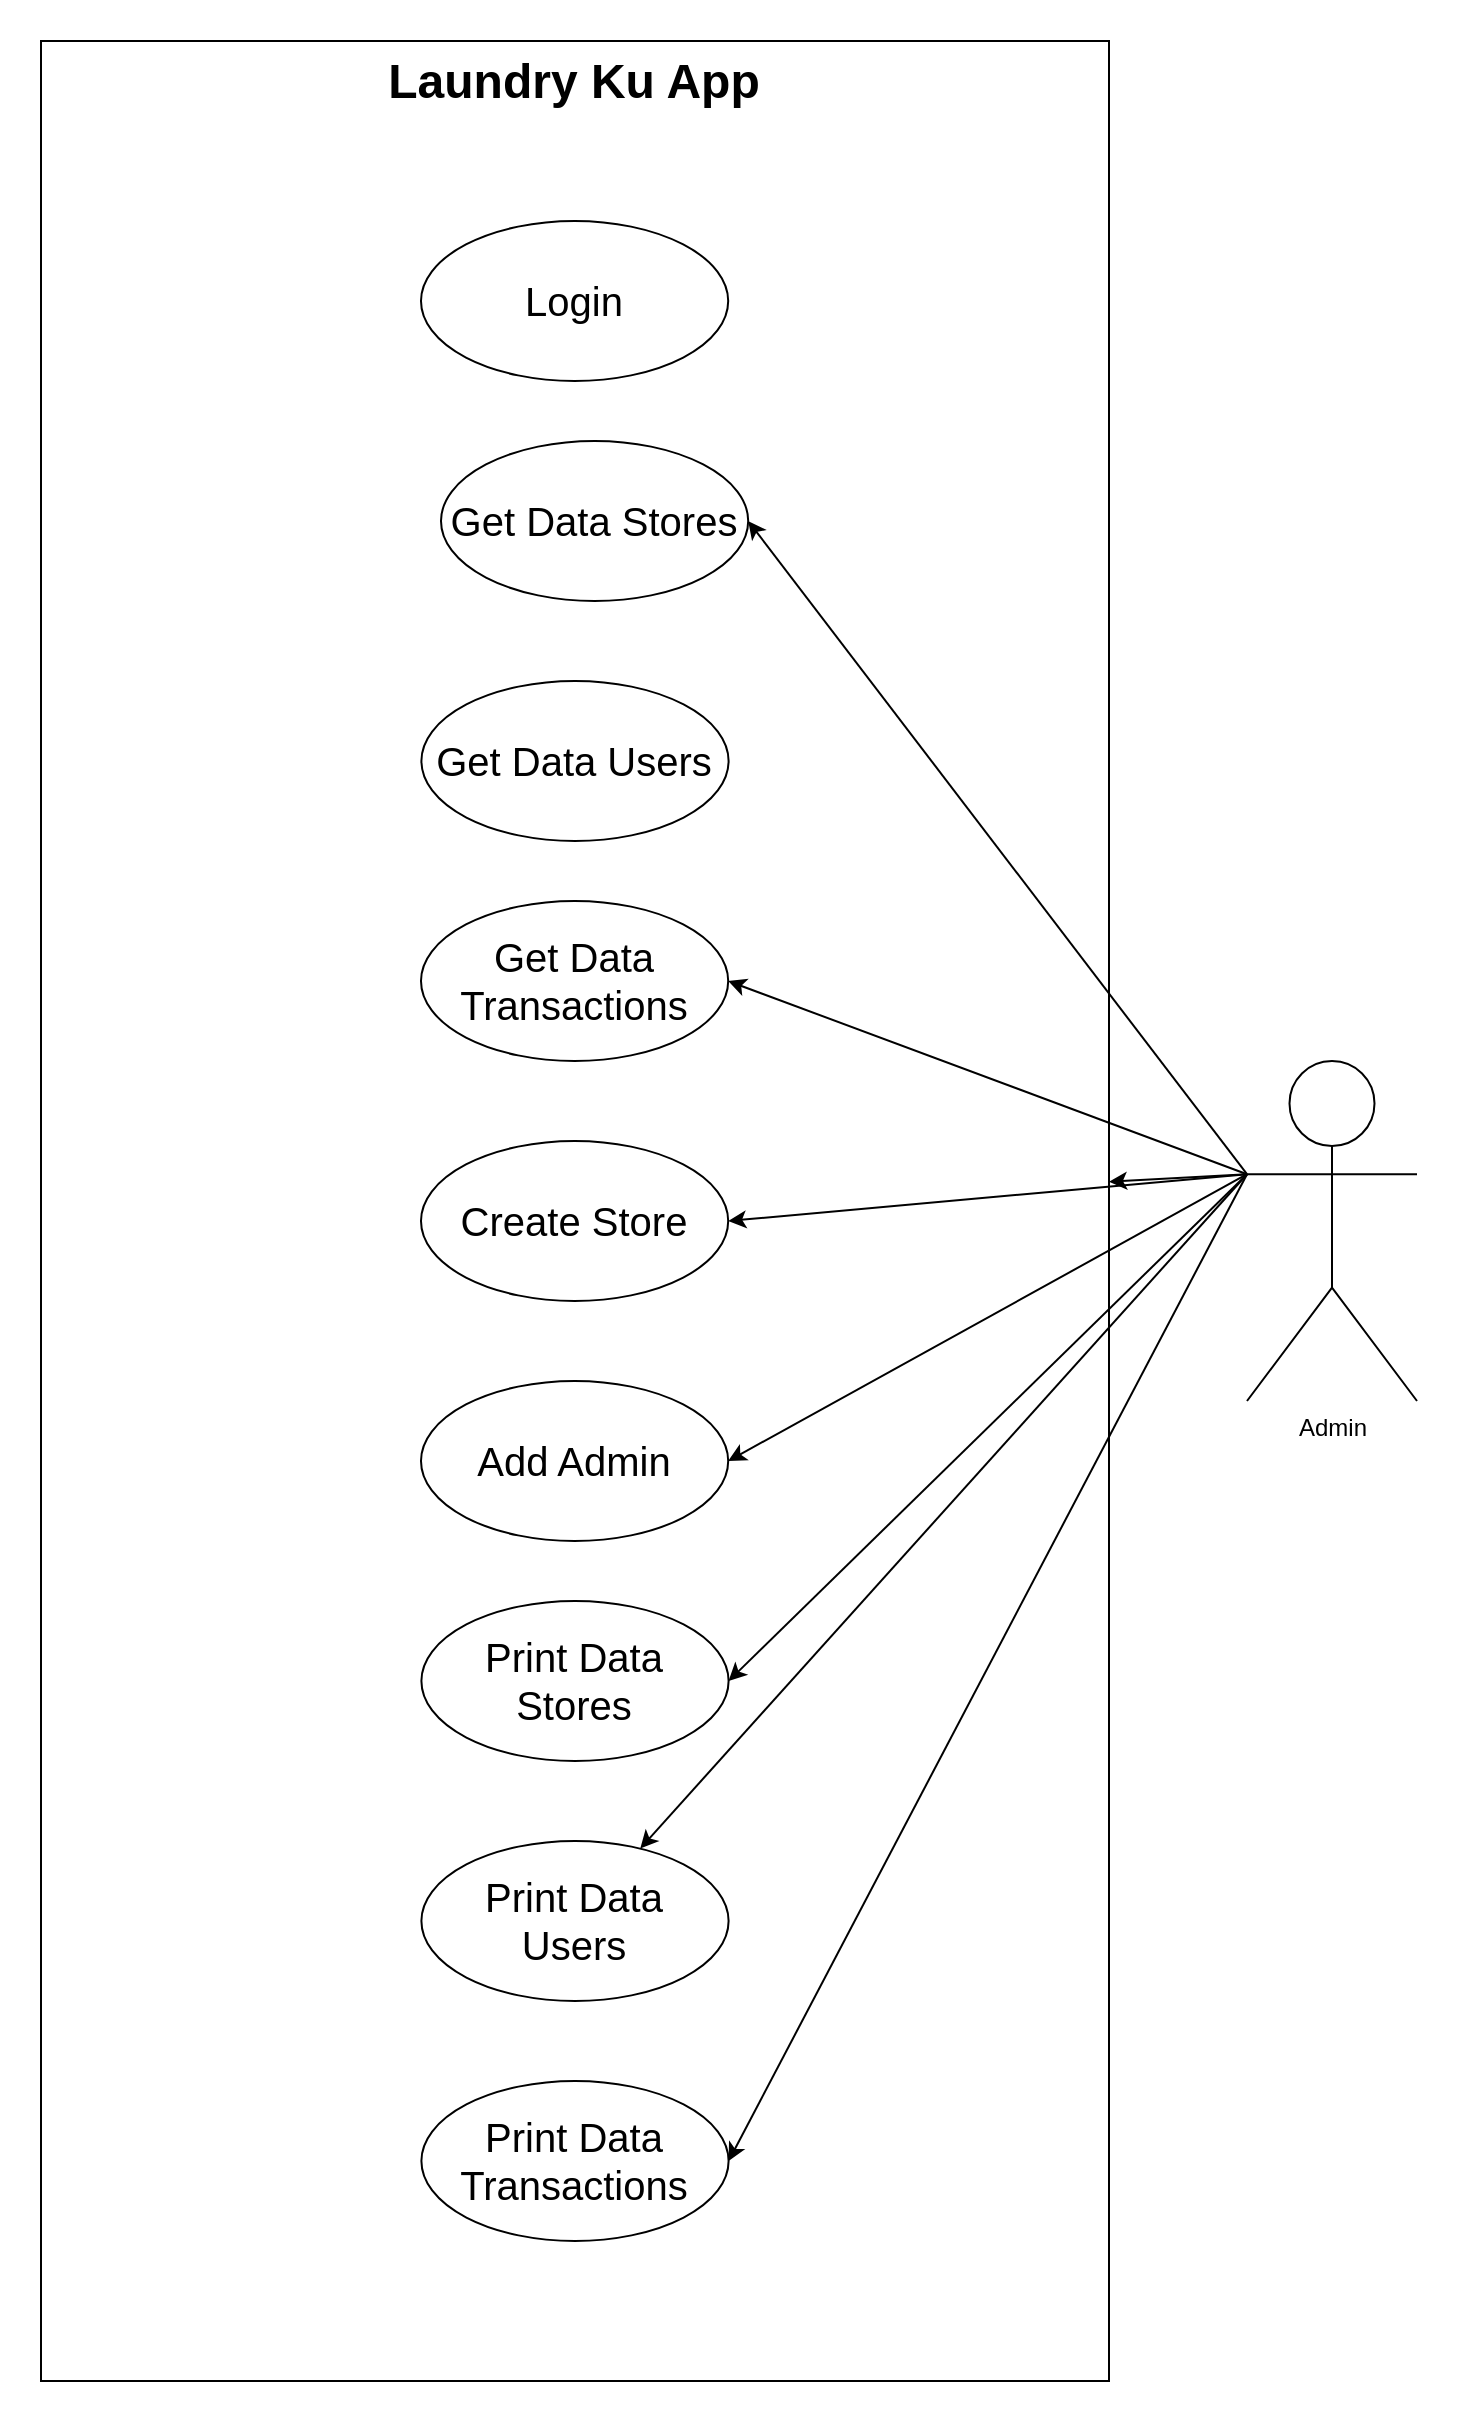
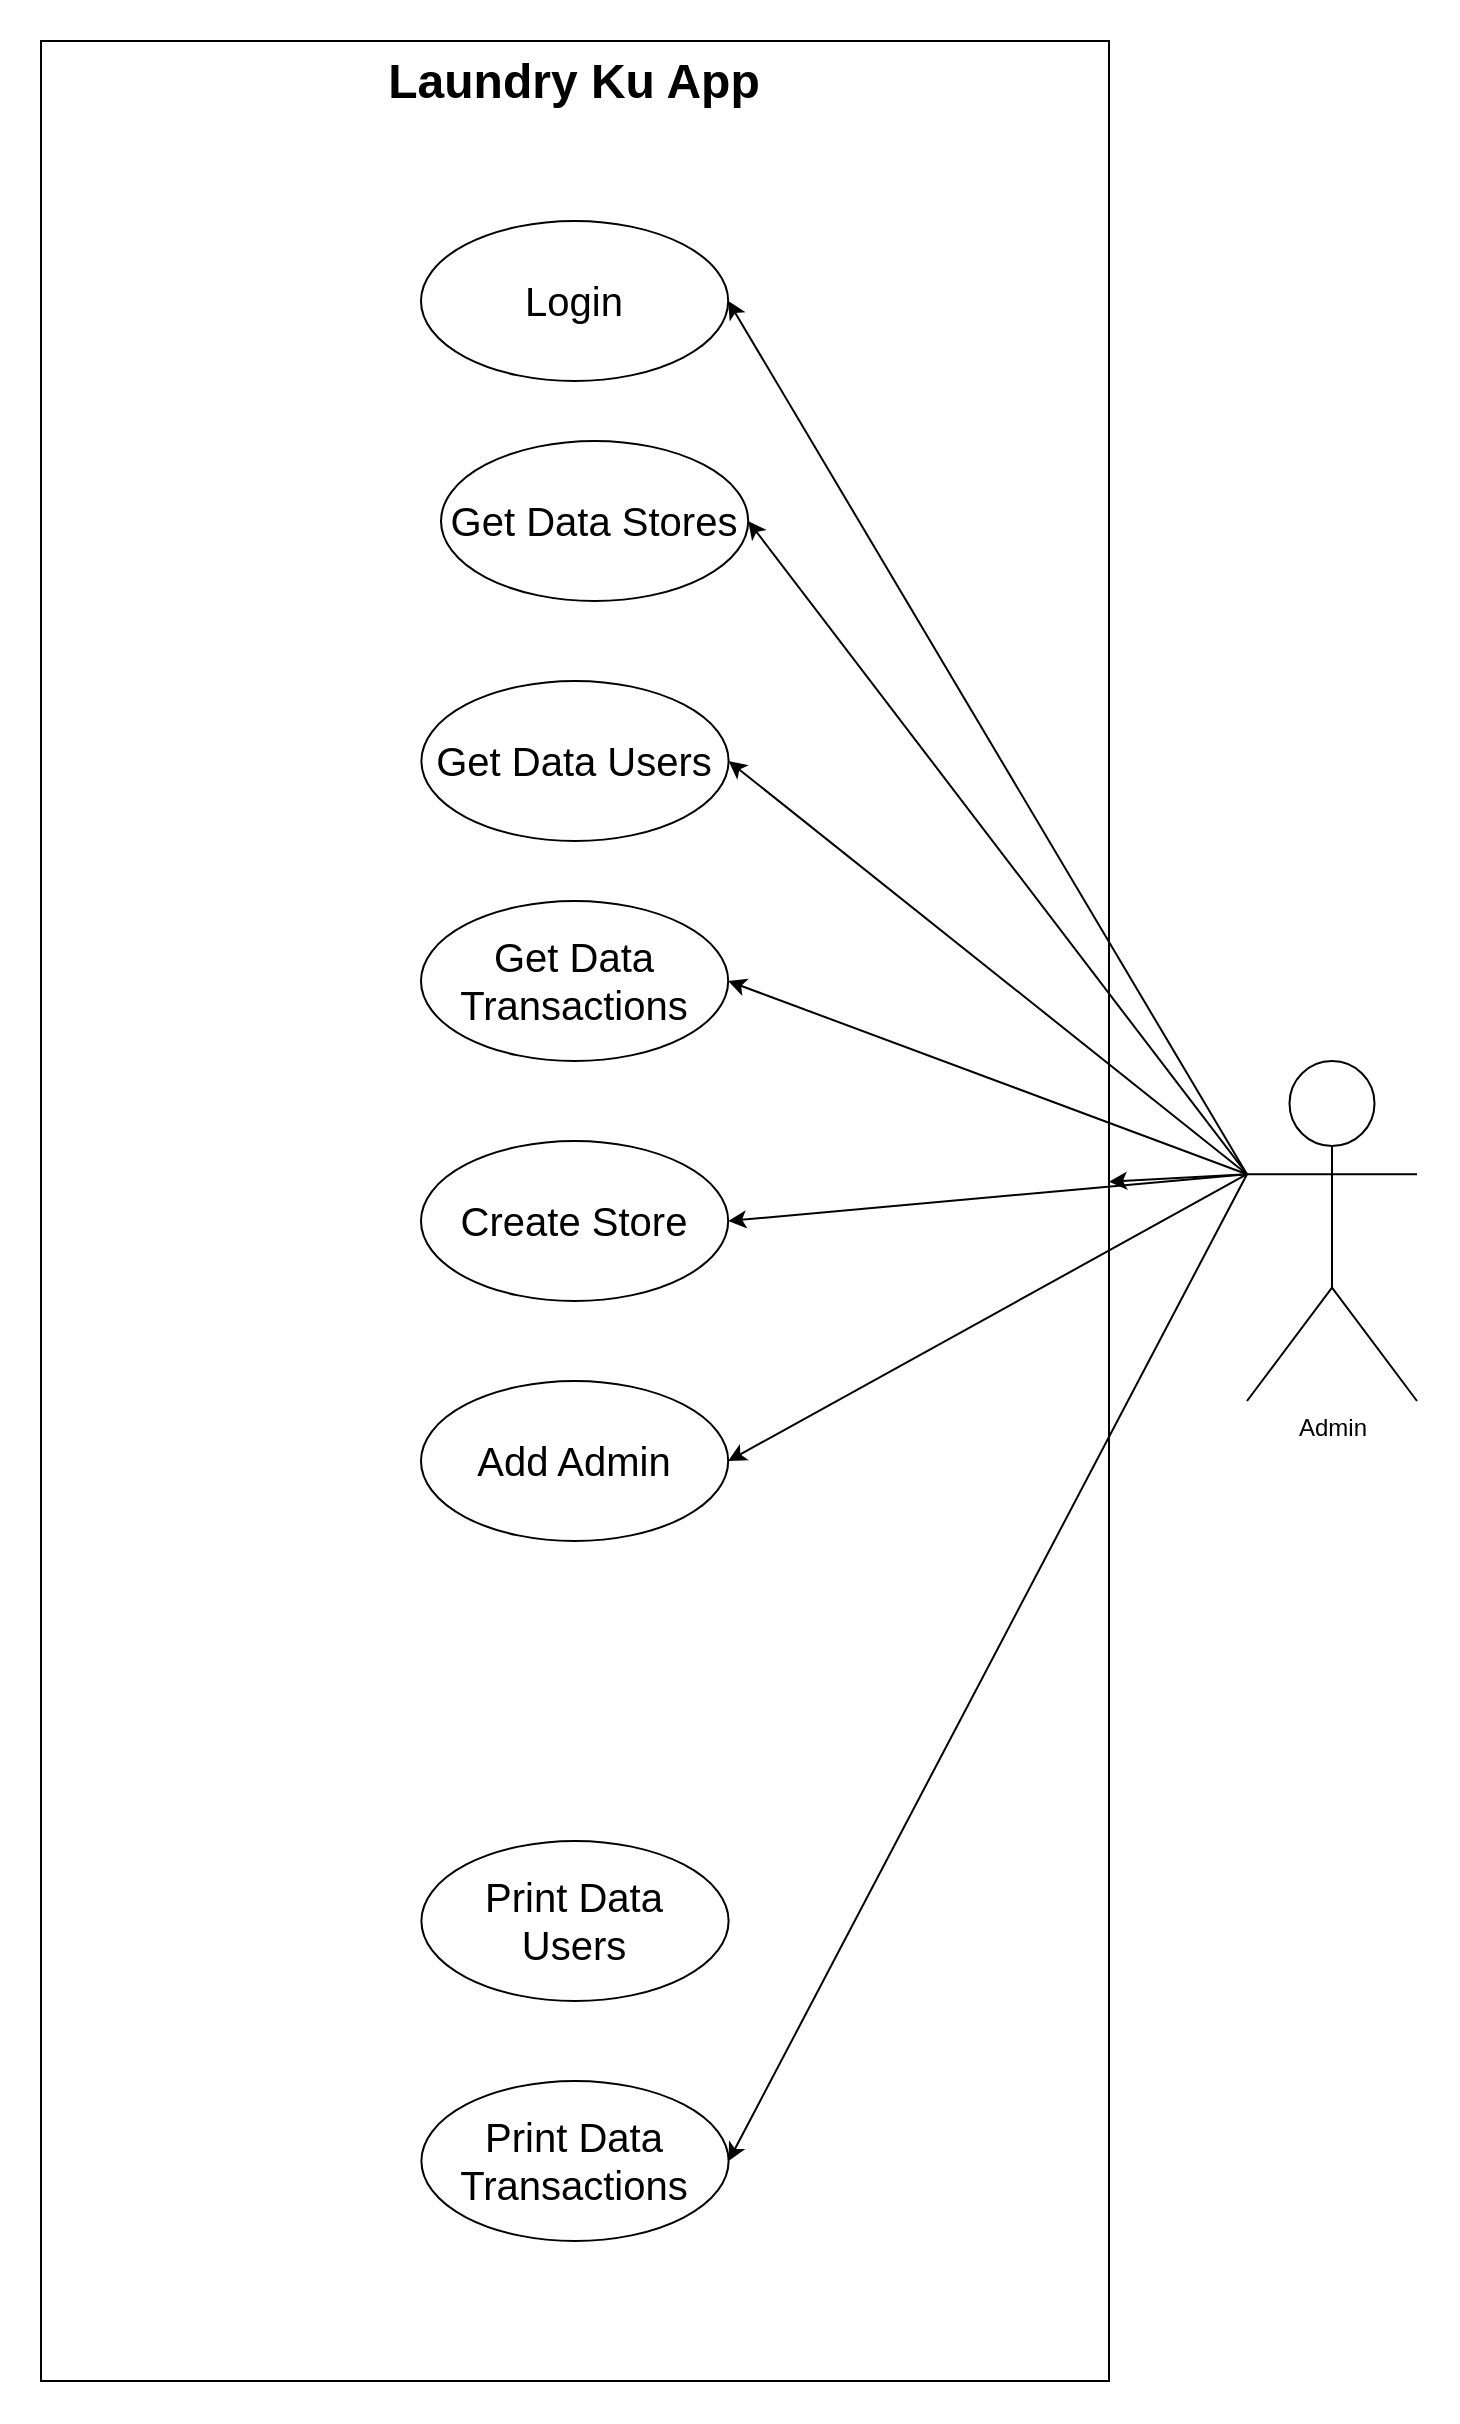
none -> (984, 731)
(979, 1436) -> none
(939, 1517) -> (989, 968)
(575, 1681) -> none
